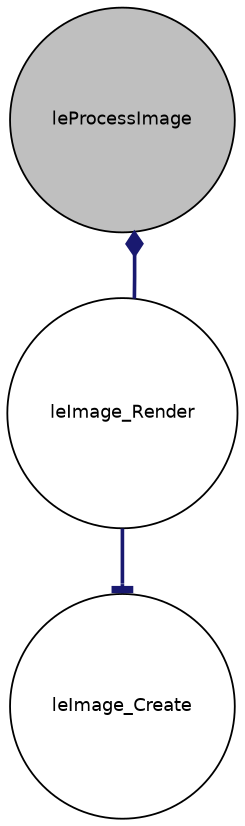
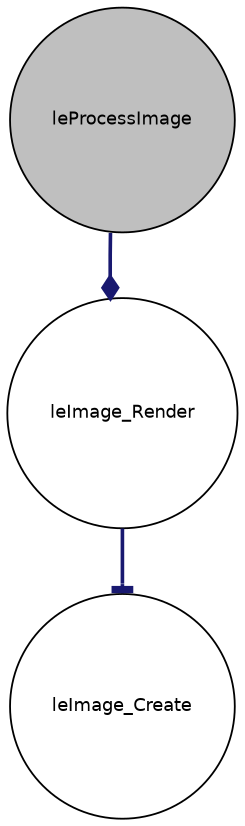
(135, 277) -> (110, 255)
